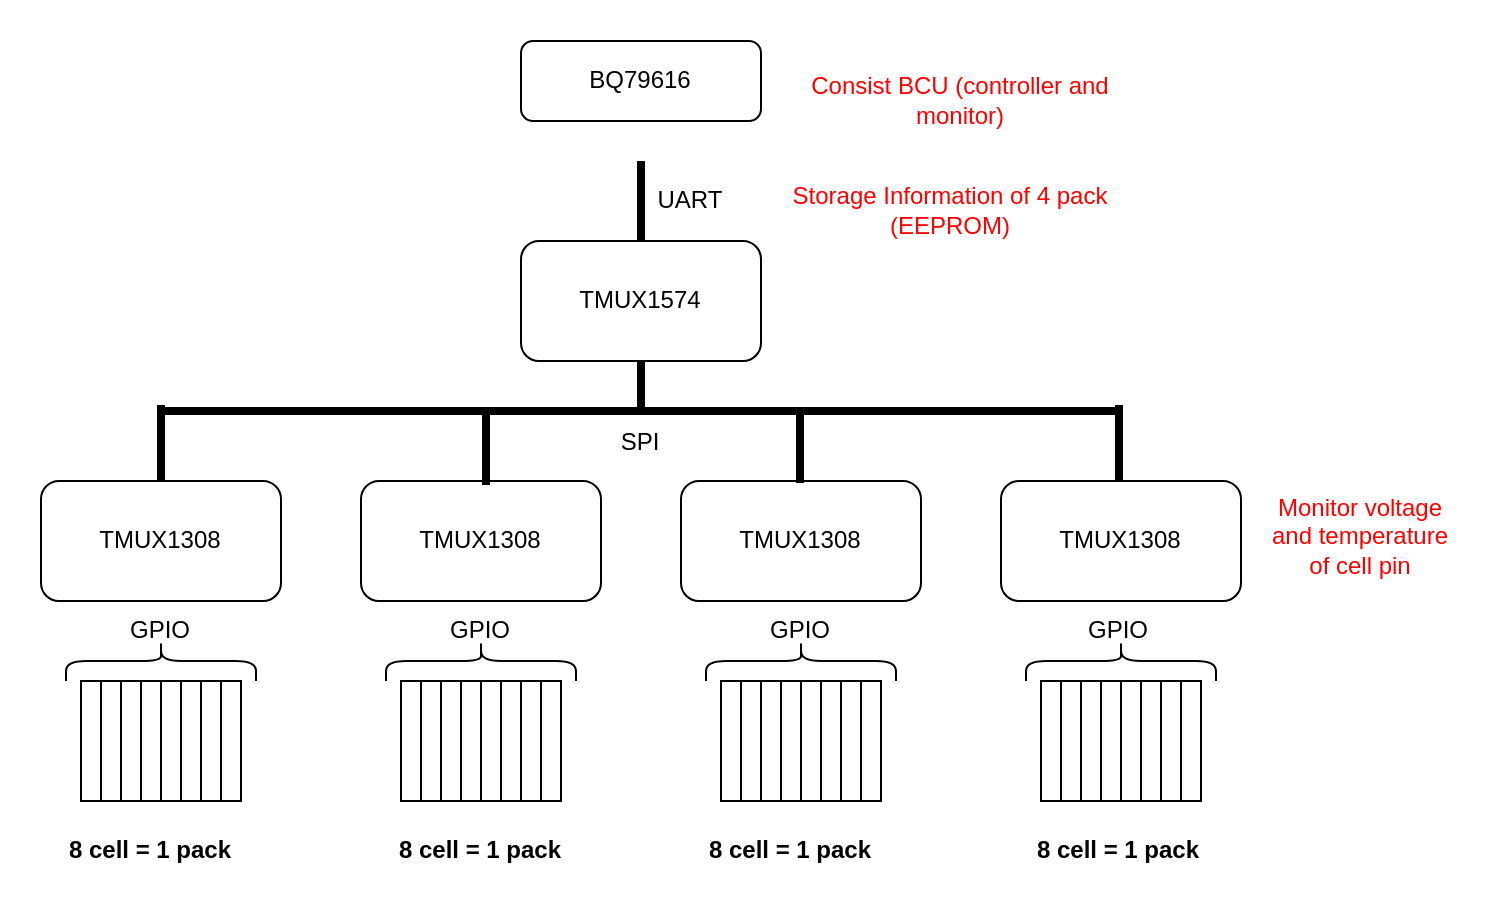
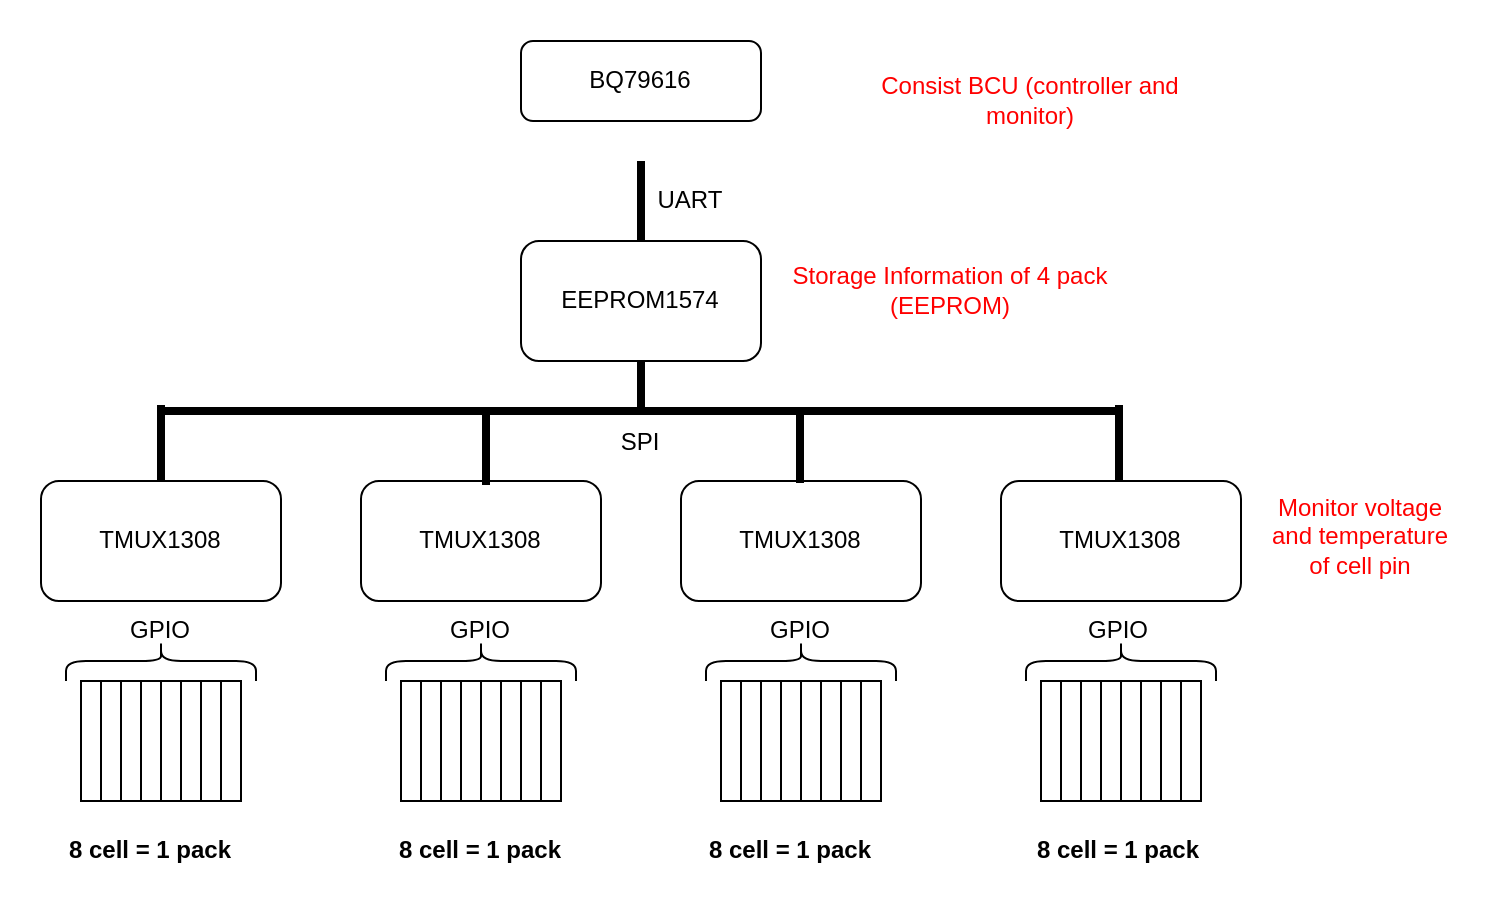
(961, 101) -> (1031, 101)
(951, 211) -> (951, 291)
(641, 301) -> (641, 301)
